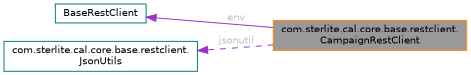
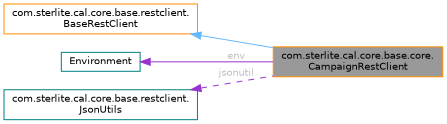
(101, 13) -> (101, 62)
none -> (101, 19)
(370, 35) -> (358, 62)
